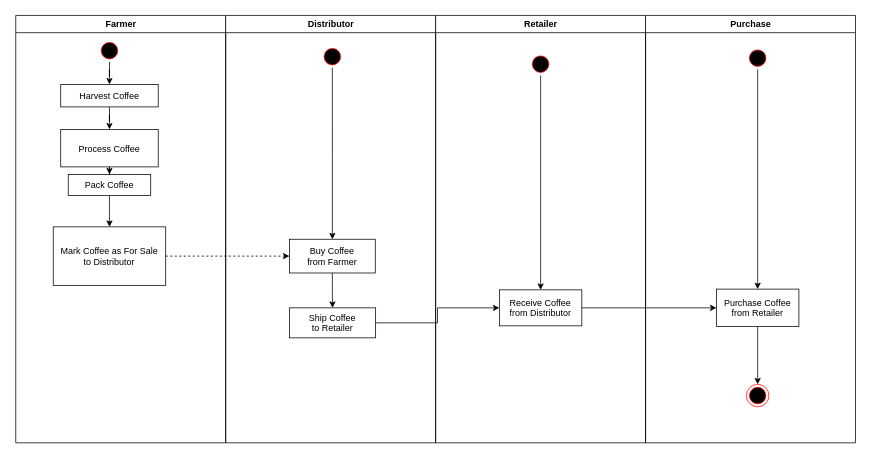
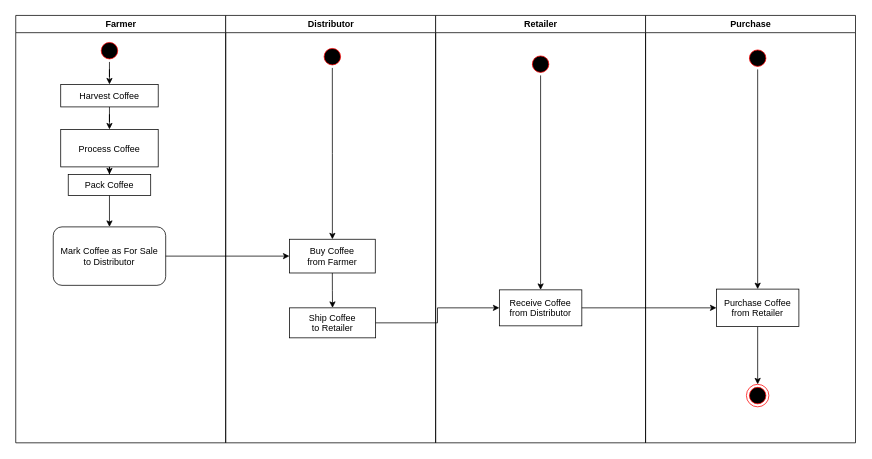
(110, 256) -> (110, 256)
(223, 256) -> (223, 256)
